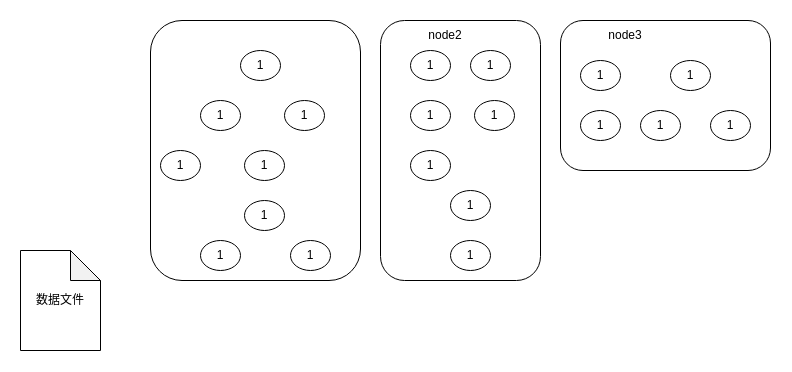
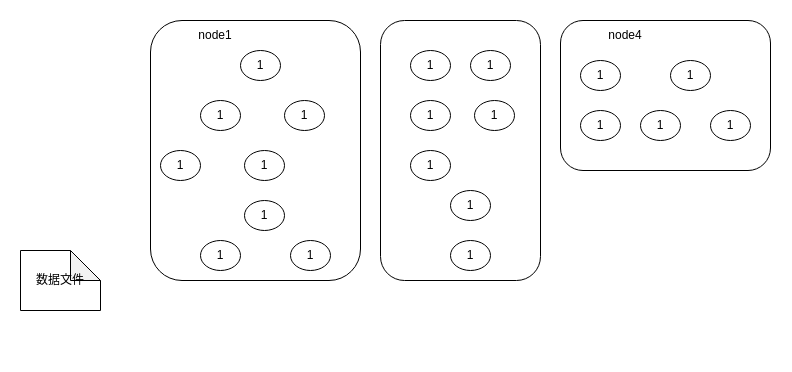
none -> (216, 36)
(446, 36) -> none
(626, 36) -> (626, 36)
(61, 301) -> (61, 281)
